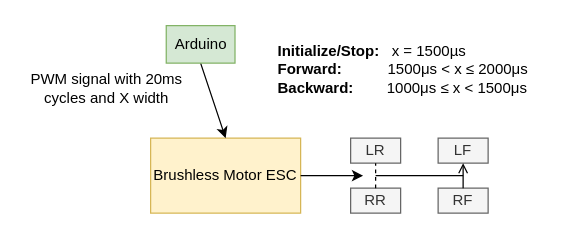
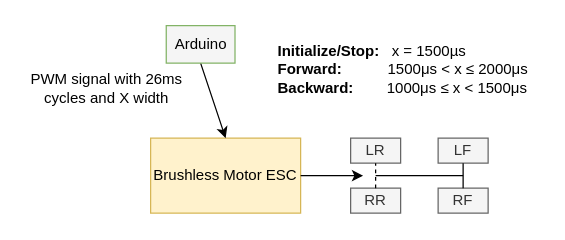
(201, 44) -> (201, 44)
(107, 88) -> (107, 88)
(463, 169) -> (463, 168)
